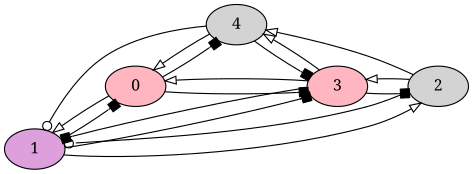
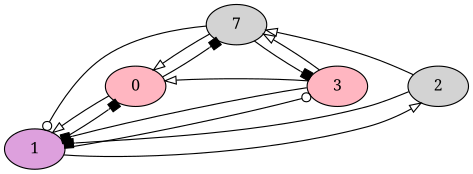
(236, 25) -> (236, 25)
(393, 79) -> none
(231, 94) -> none
(382, 94) -> none
(184, 126) -> (184, 126)
(244, 129) -> (244, 129)
